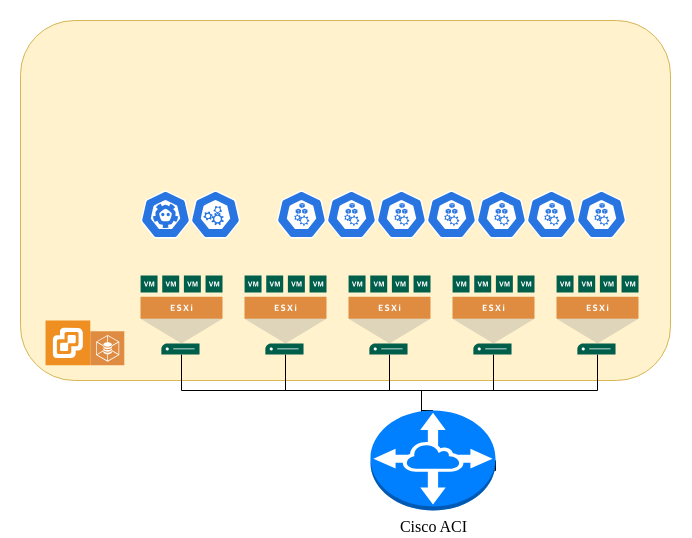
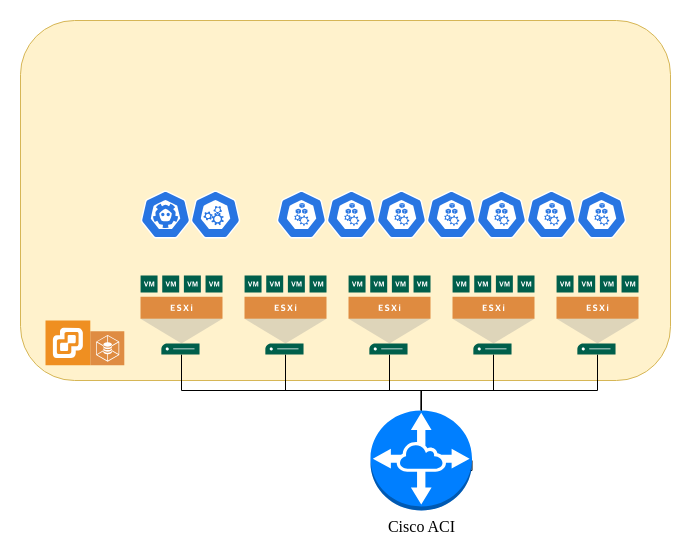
(433, 461) -> (421, 461)
